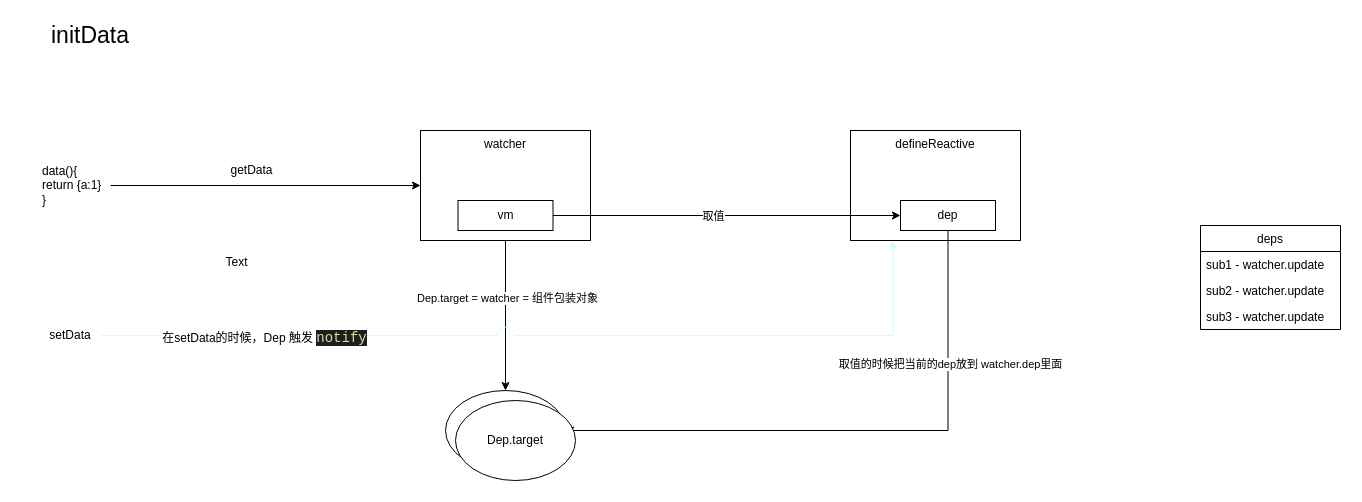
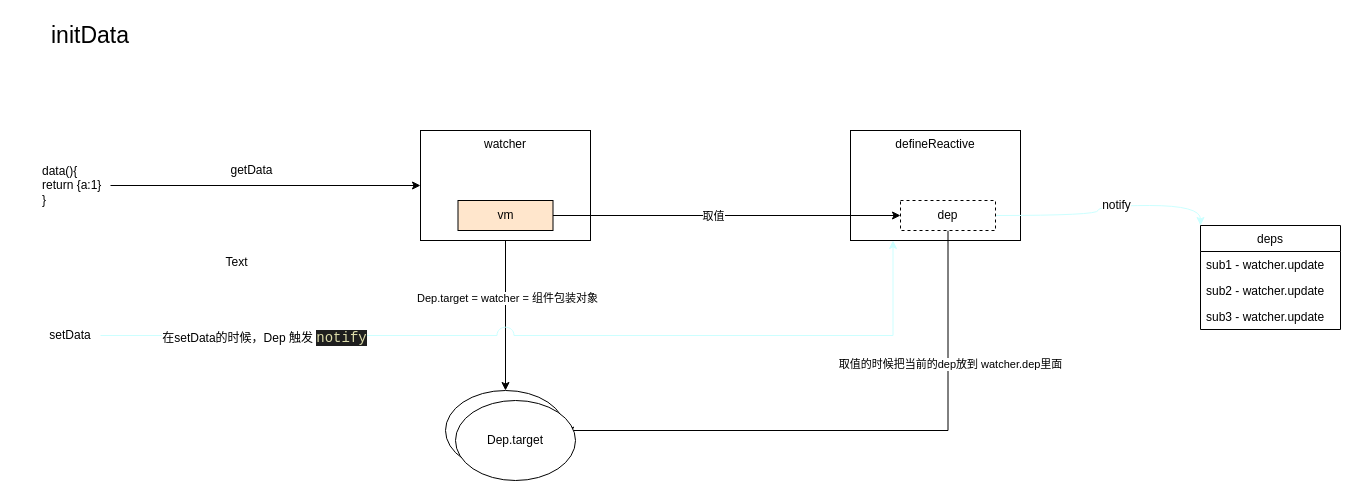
none -> (1116, 206)
(506, 216) -> (506, 216)
(948, 216) -> (948, 216)
